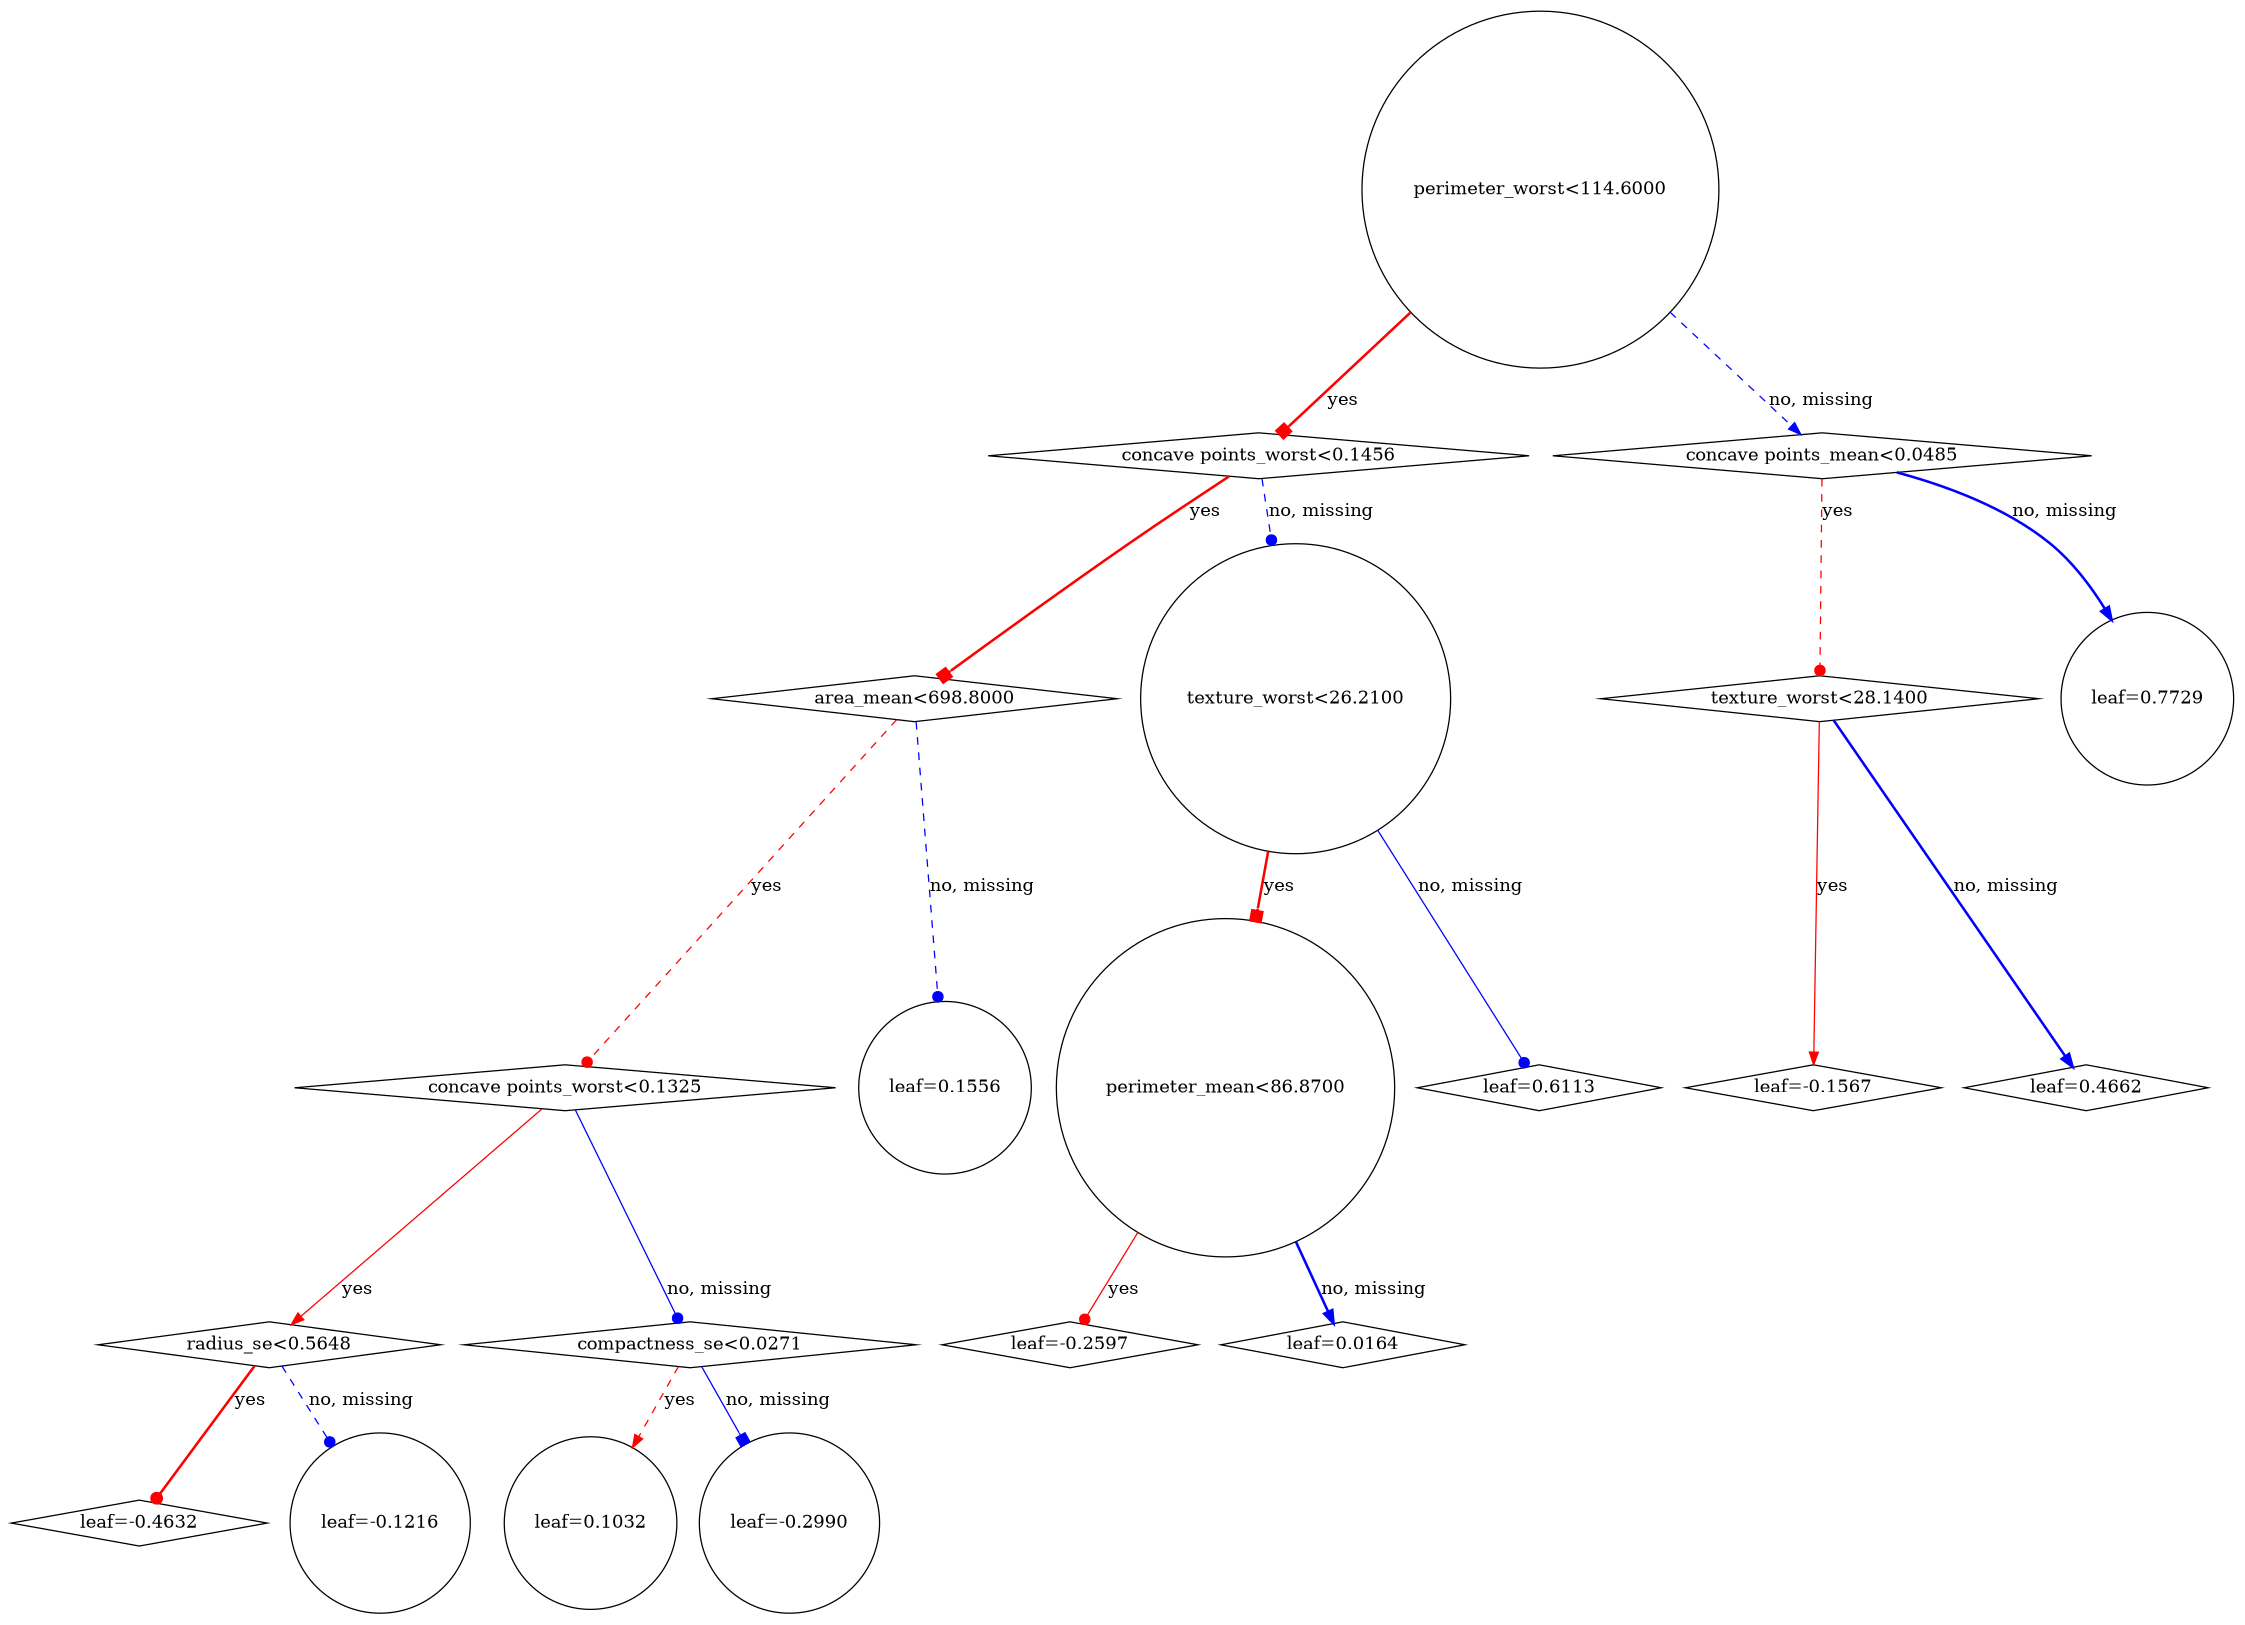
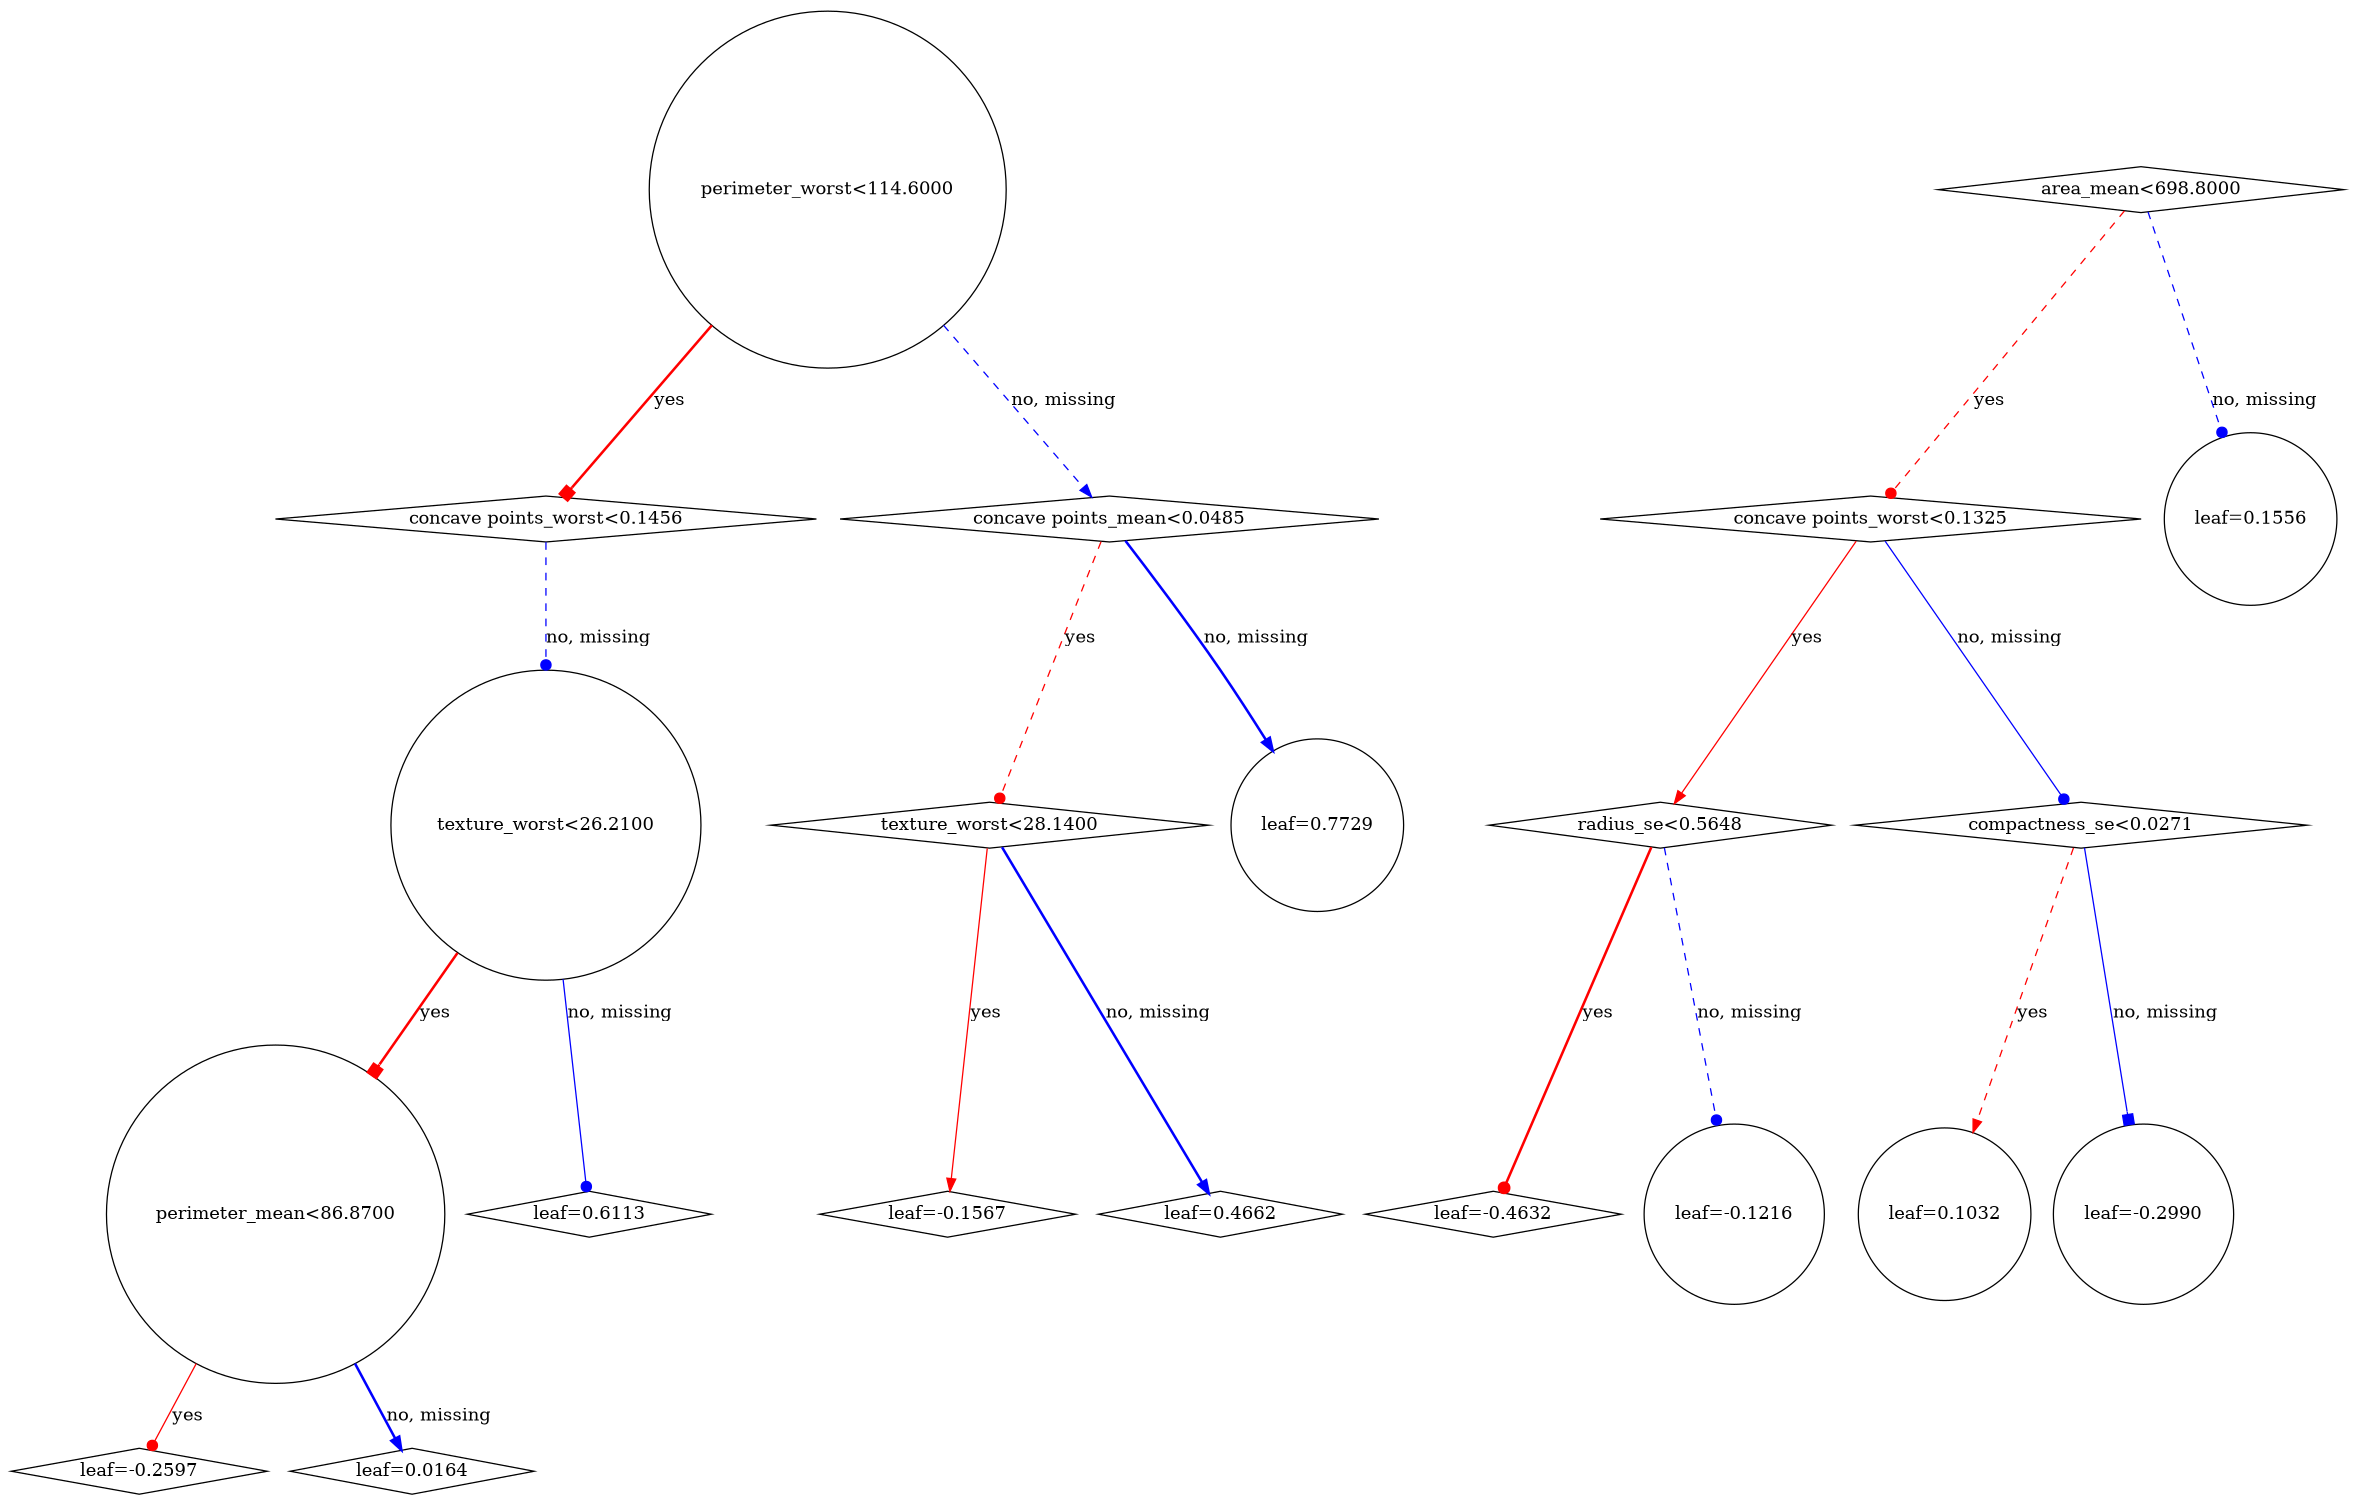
(1089, 572) -> none
